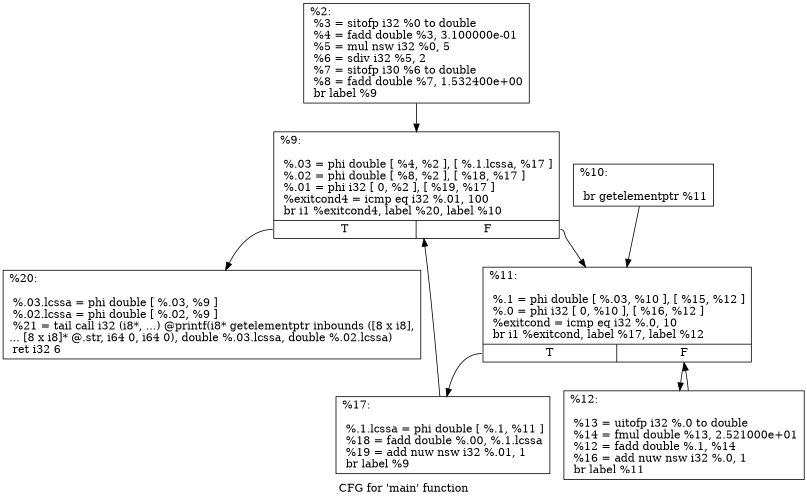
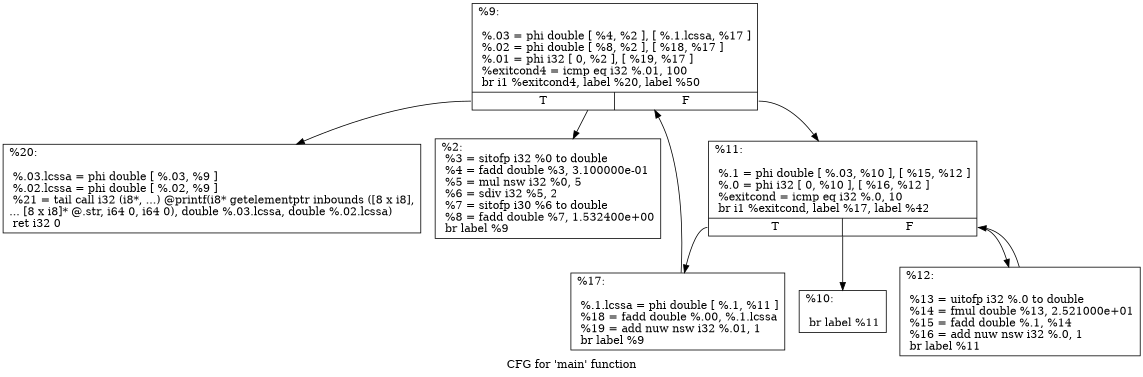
(416, 114) -> (582, 121)
(644, 197) -> (843, 323)
(391, 211) -> (590, 83)
(634, 233) -> (843, 259)
(597, 335) -> (822, 209)
(35, 350) -> (35, 224)
(653, 447) -> (989, 323)
